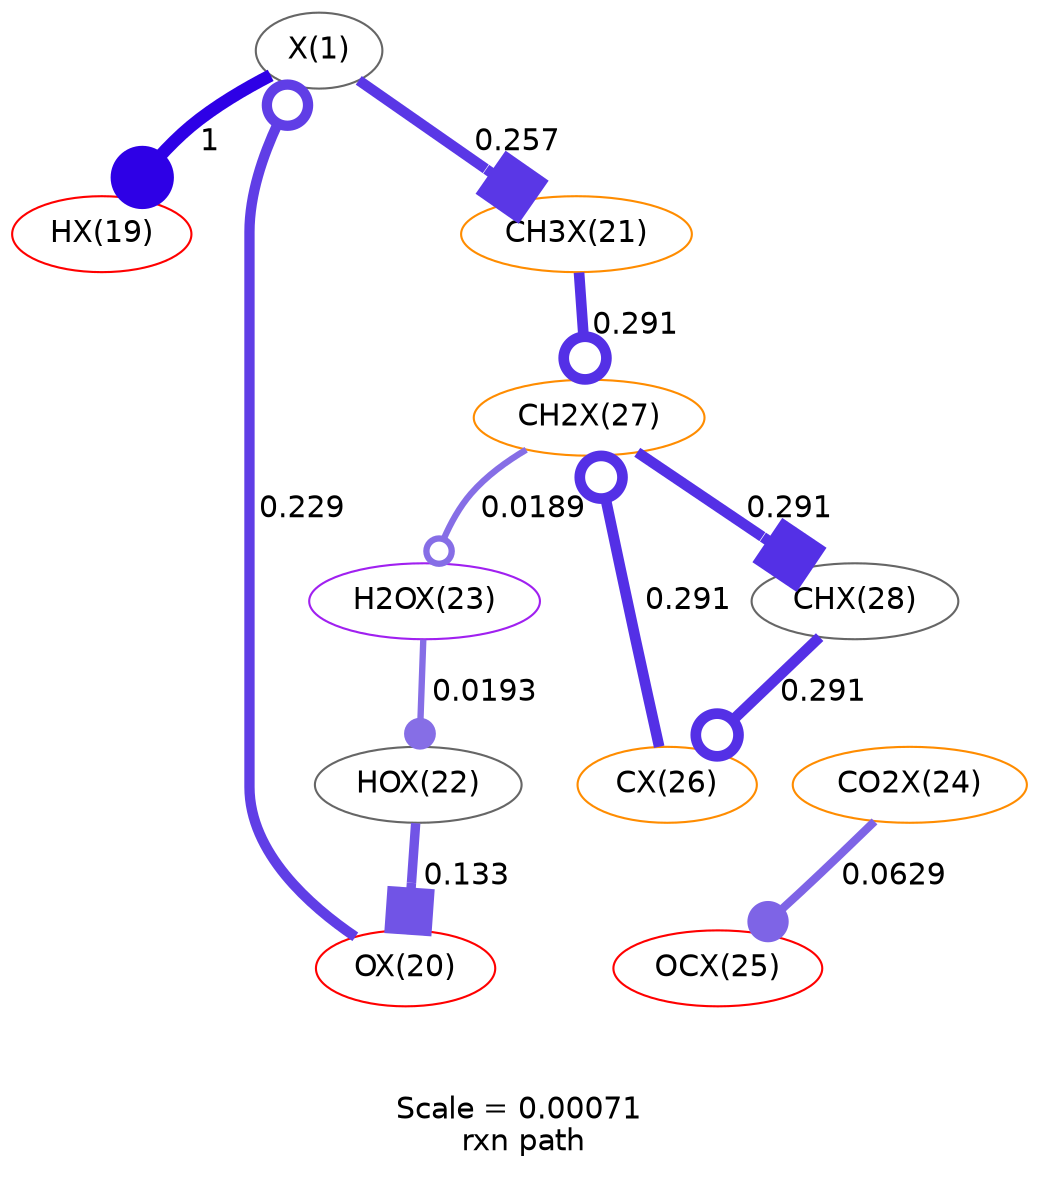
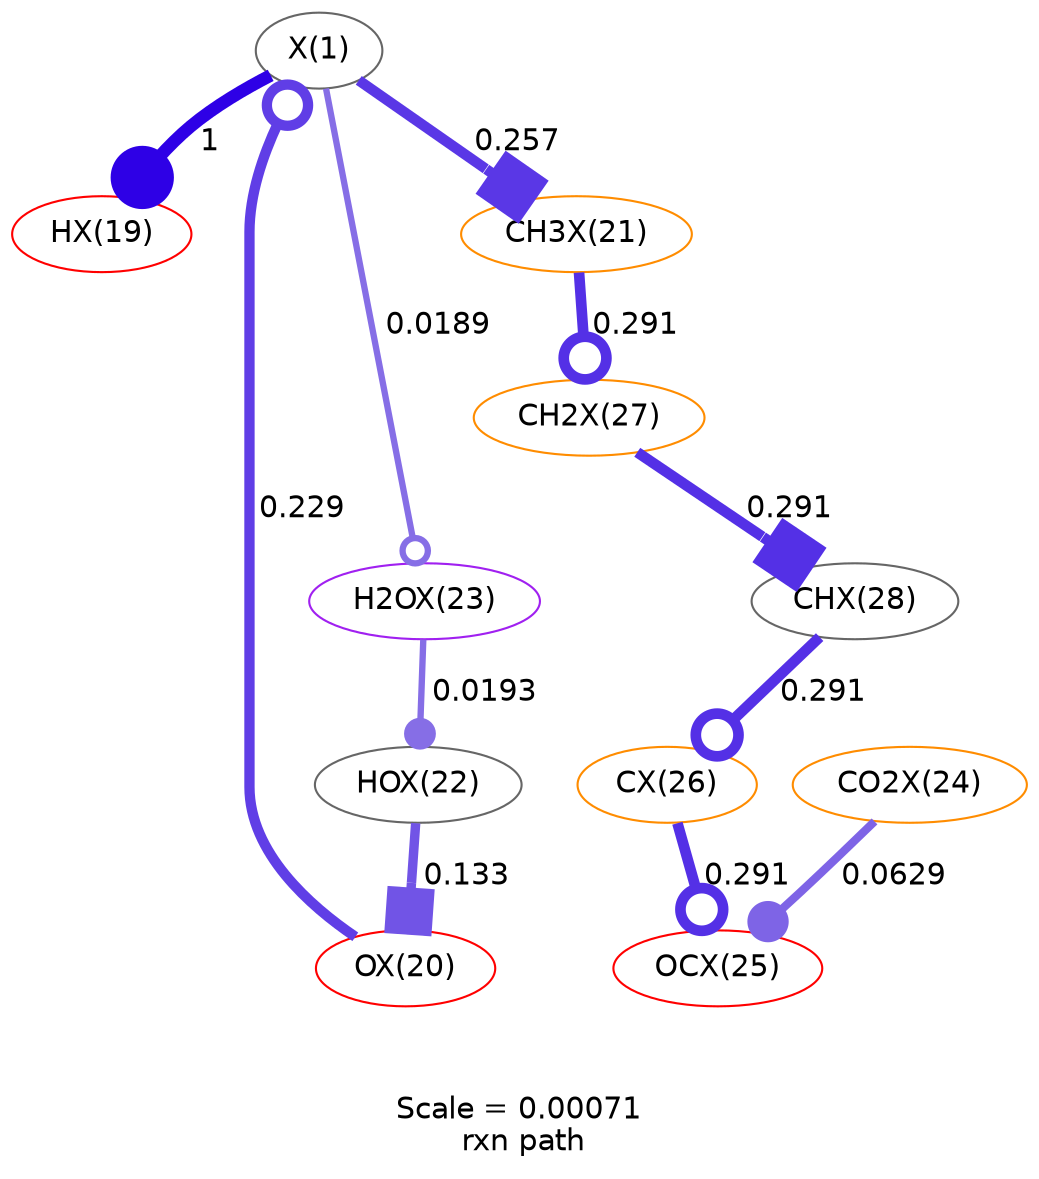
(477, 487) -> (369, 313)
(632, 623) -> (687, 856)
